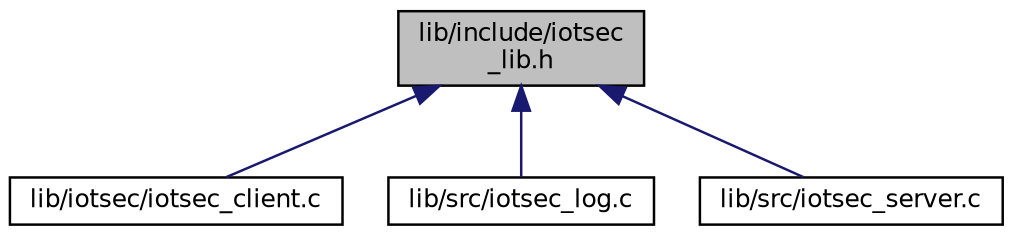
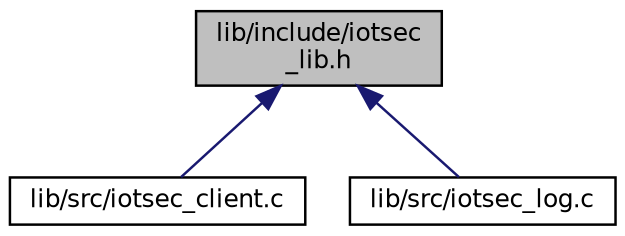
(176, 201) -> (158, 201)
(851, 201) -> none
